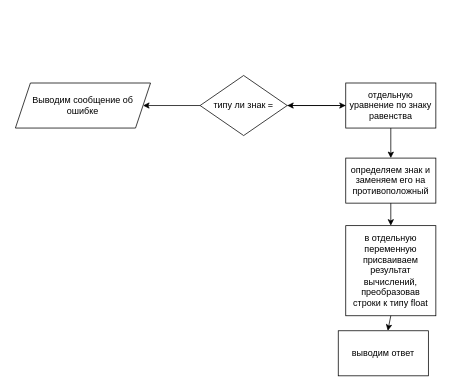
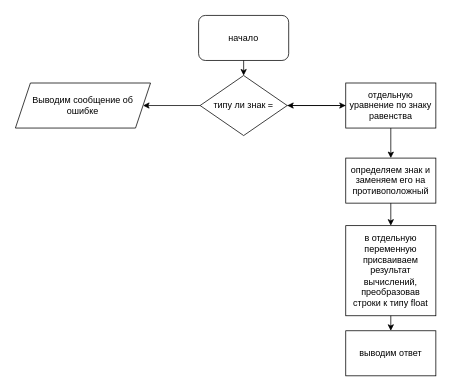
none -> (243, 38)
none -> (243, 65)
(383, 353) -> (390, 353)
